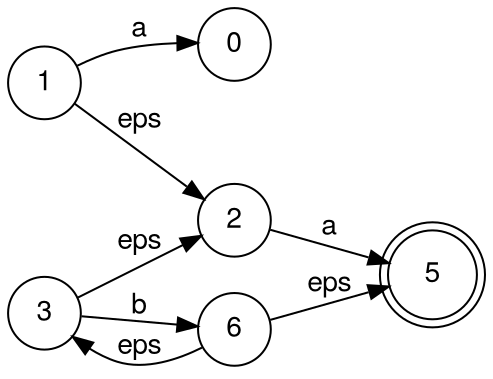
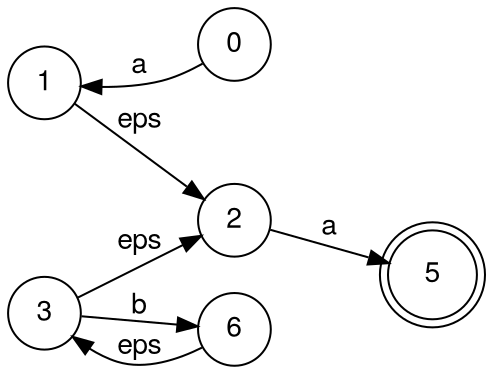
(126, 49) -> (154, 83)
(319, 306) -> none
